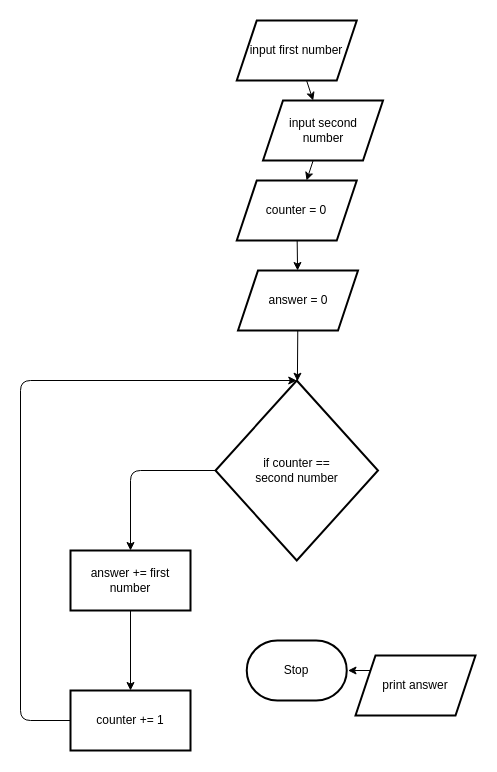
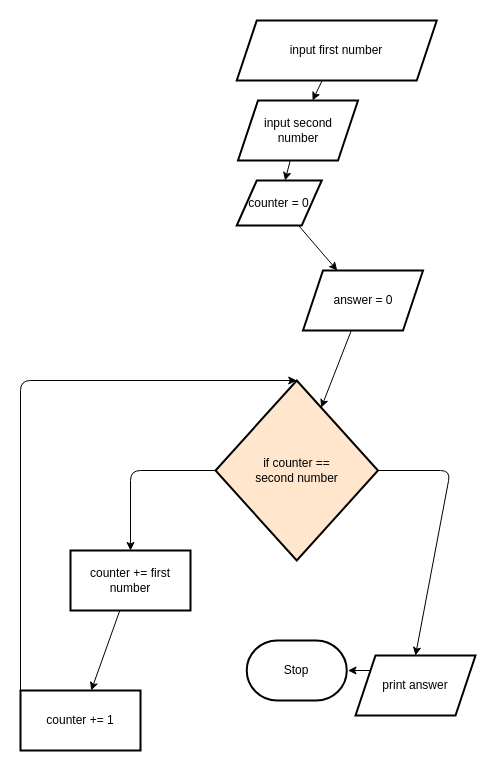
(297, 51) -> (337, 51)
(323, 131) -> (298, 131)
(297, 211) -> (279, 203)
(298, 301) -> (363, 301)
(297, 471) -> (297, 471)
none -> (439, 529)
(131, 581) -> (131, 581)
(131, 721) -> (81, 721)
